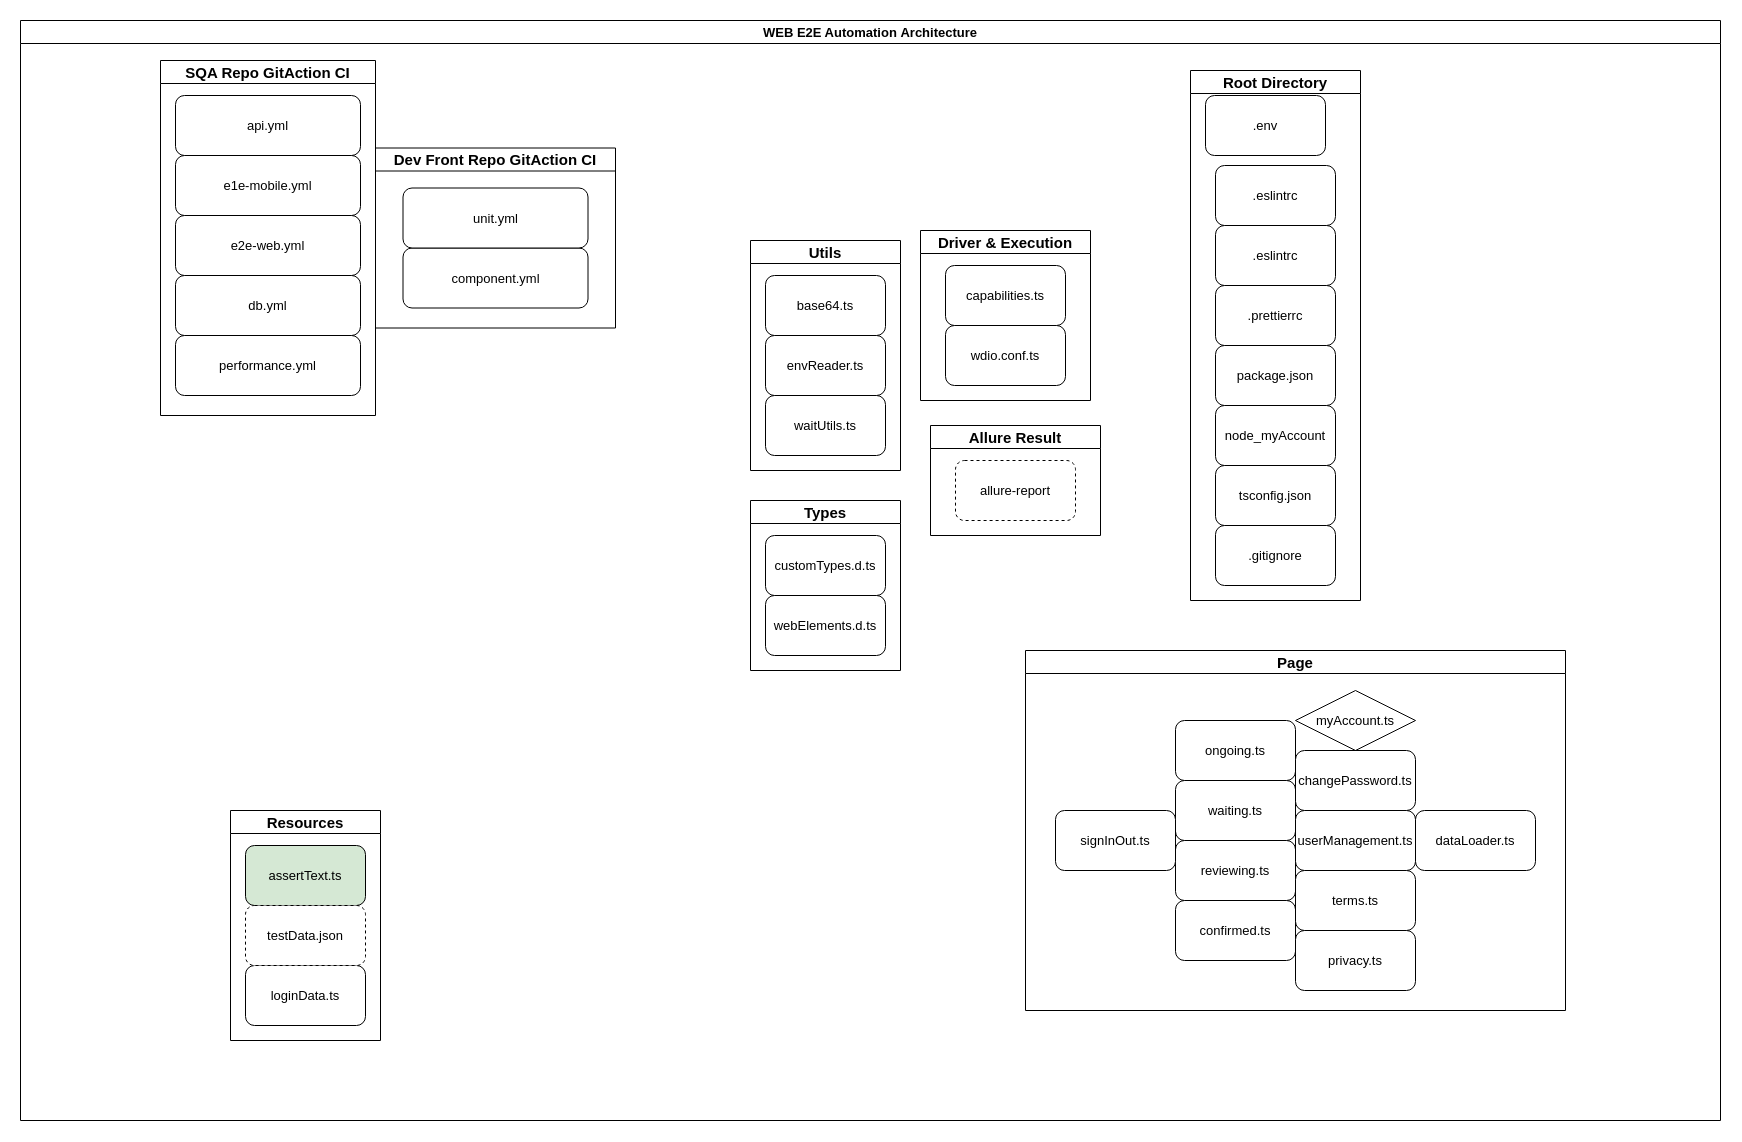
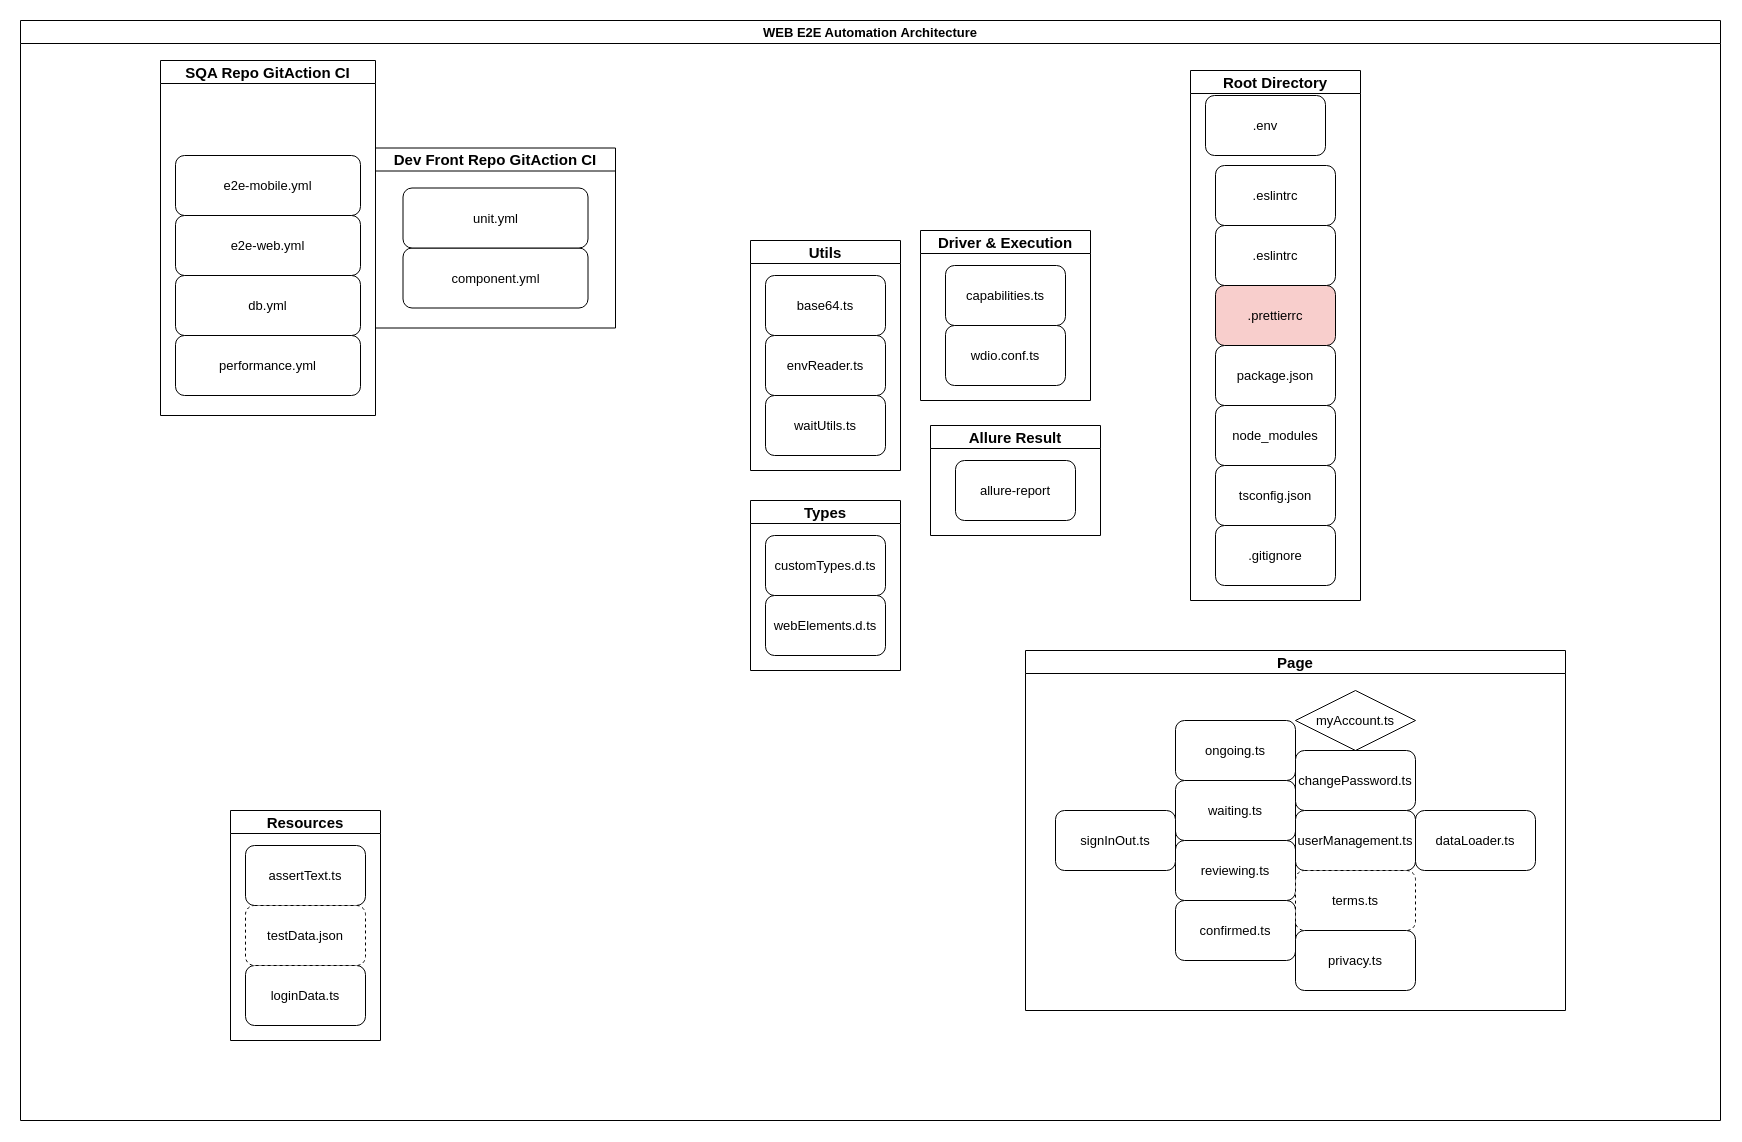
(268, 126) -> none
(268, 186) -> (268, 186)
(1276, 316) -> (1276, 316)
(1276, 436) -> (1276, 436)
(1016, 491) -> (1016, 491)
(306, 876) -> (306, 876)
(1356, 901) -> (1356, 901)
